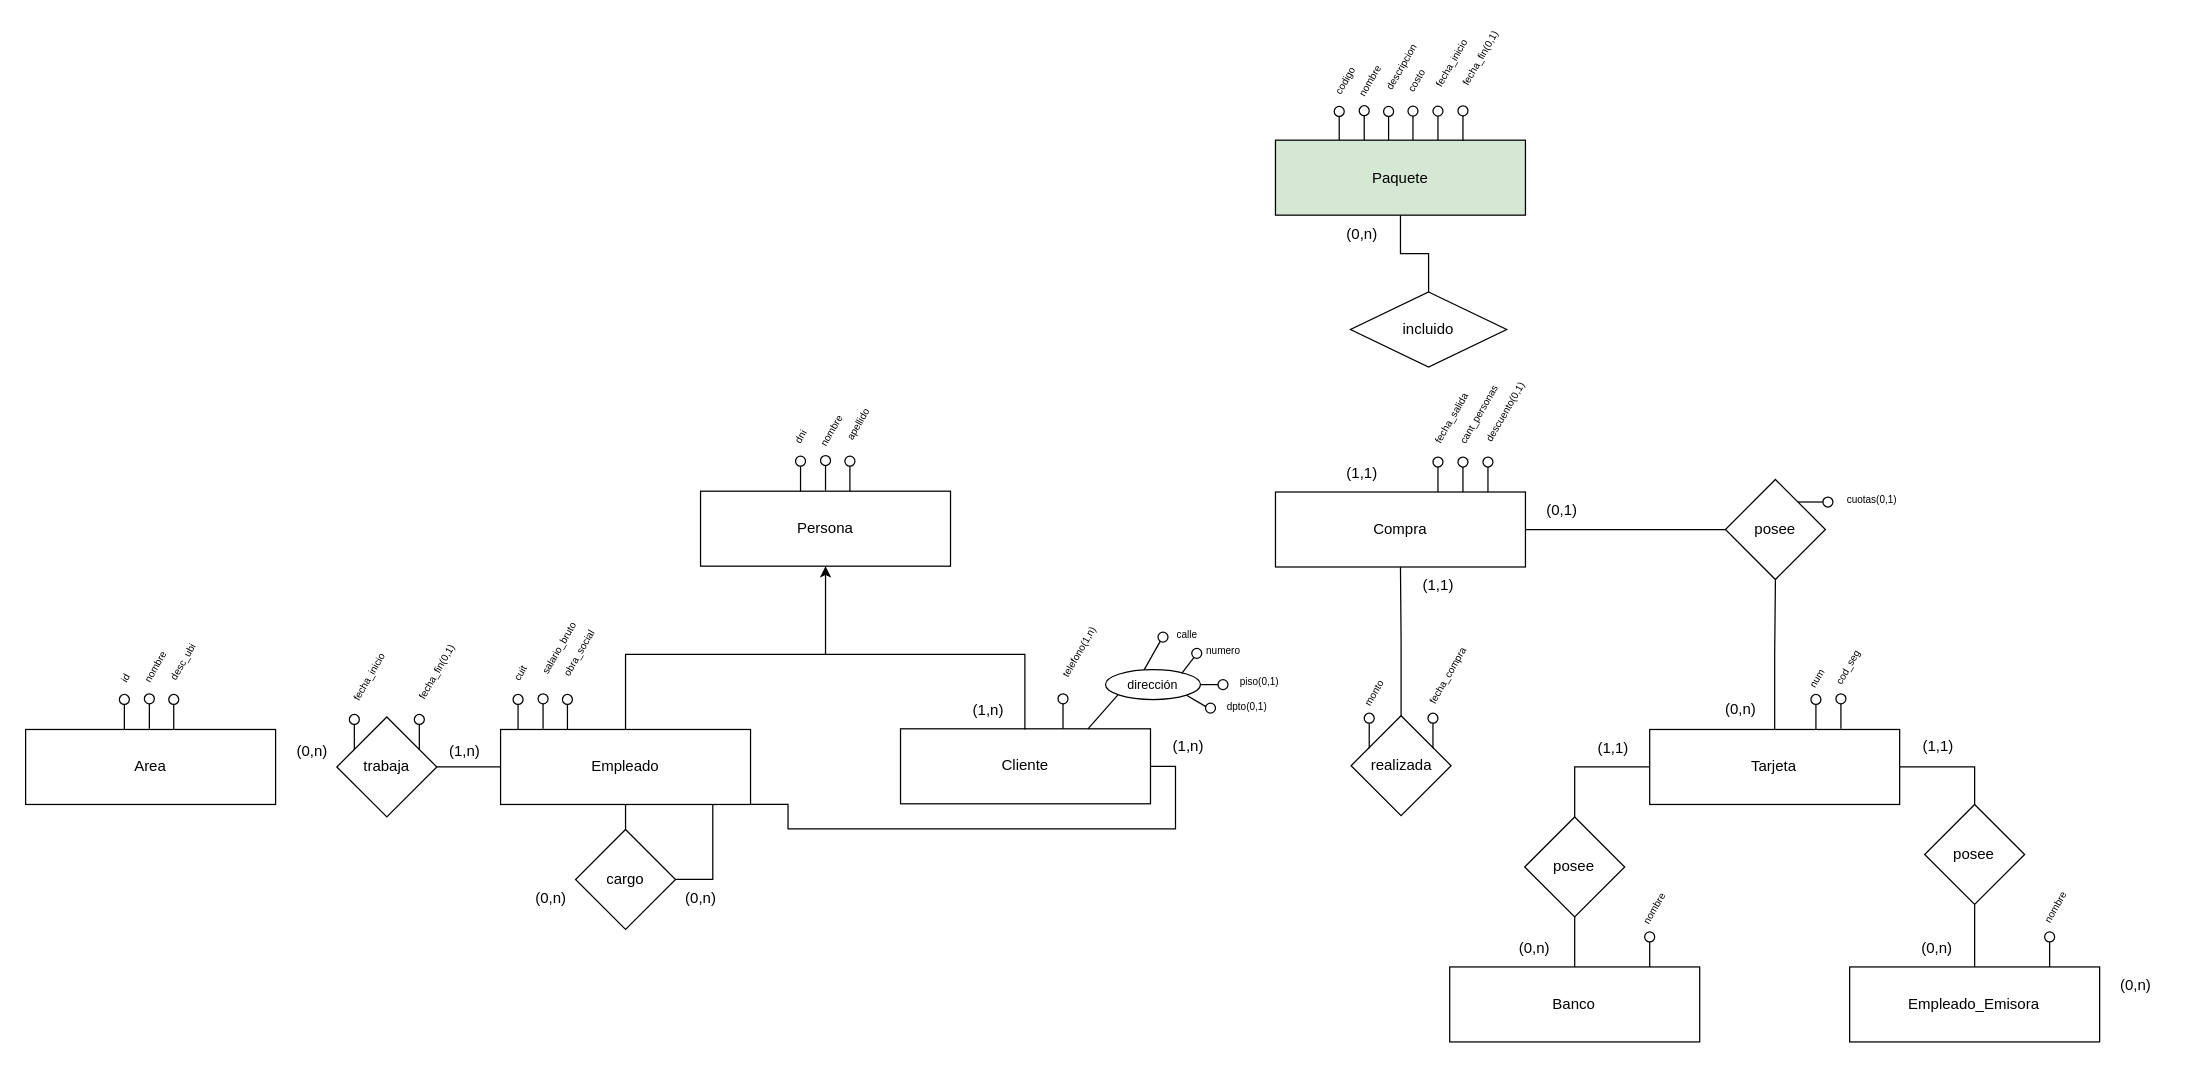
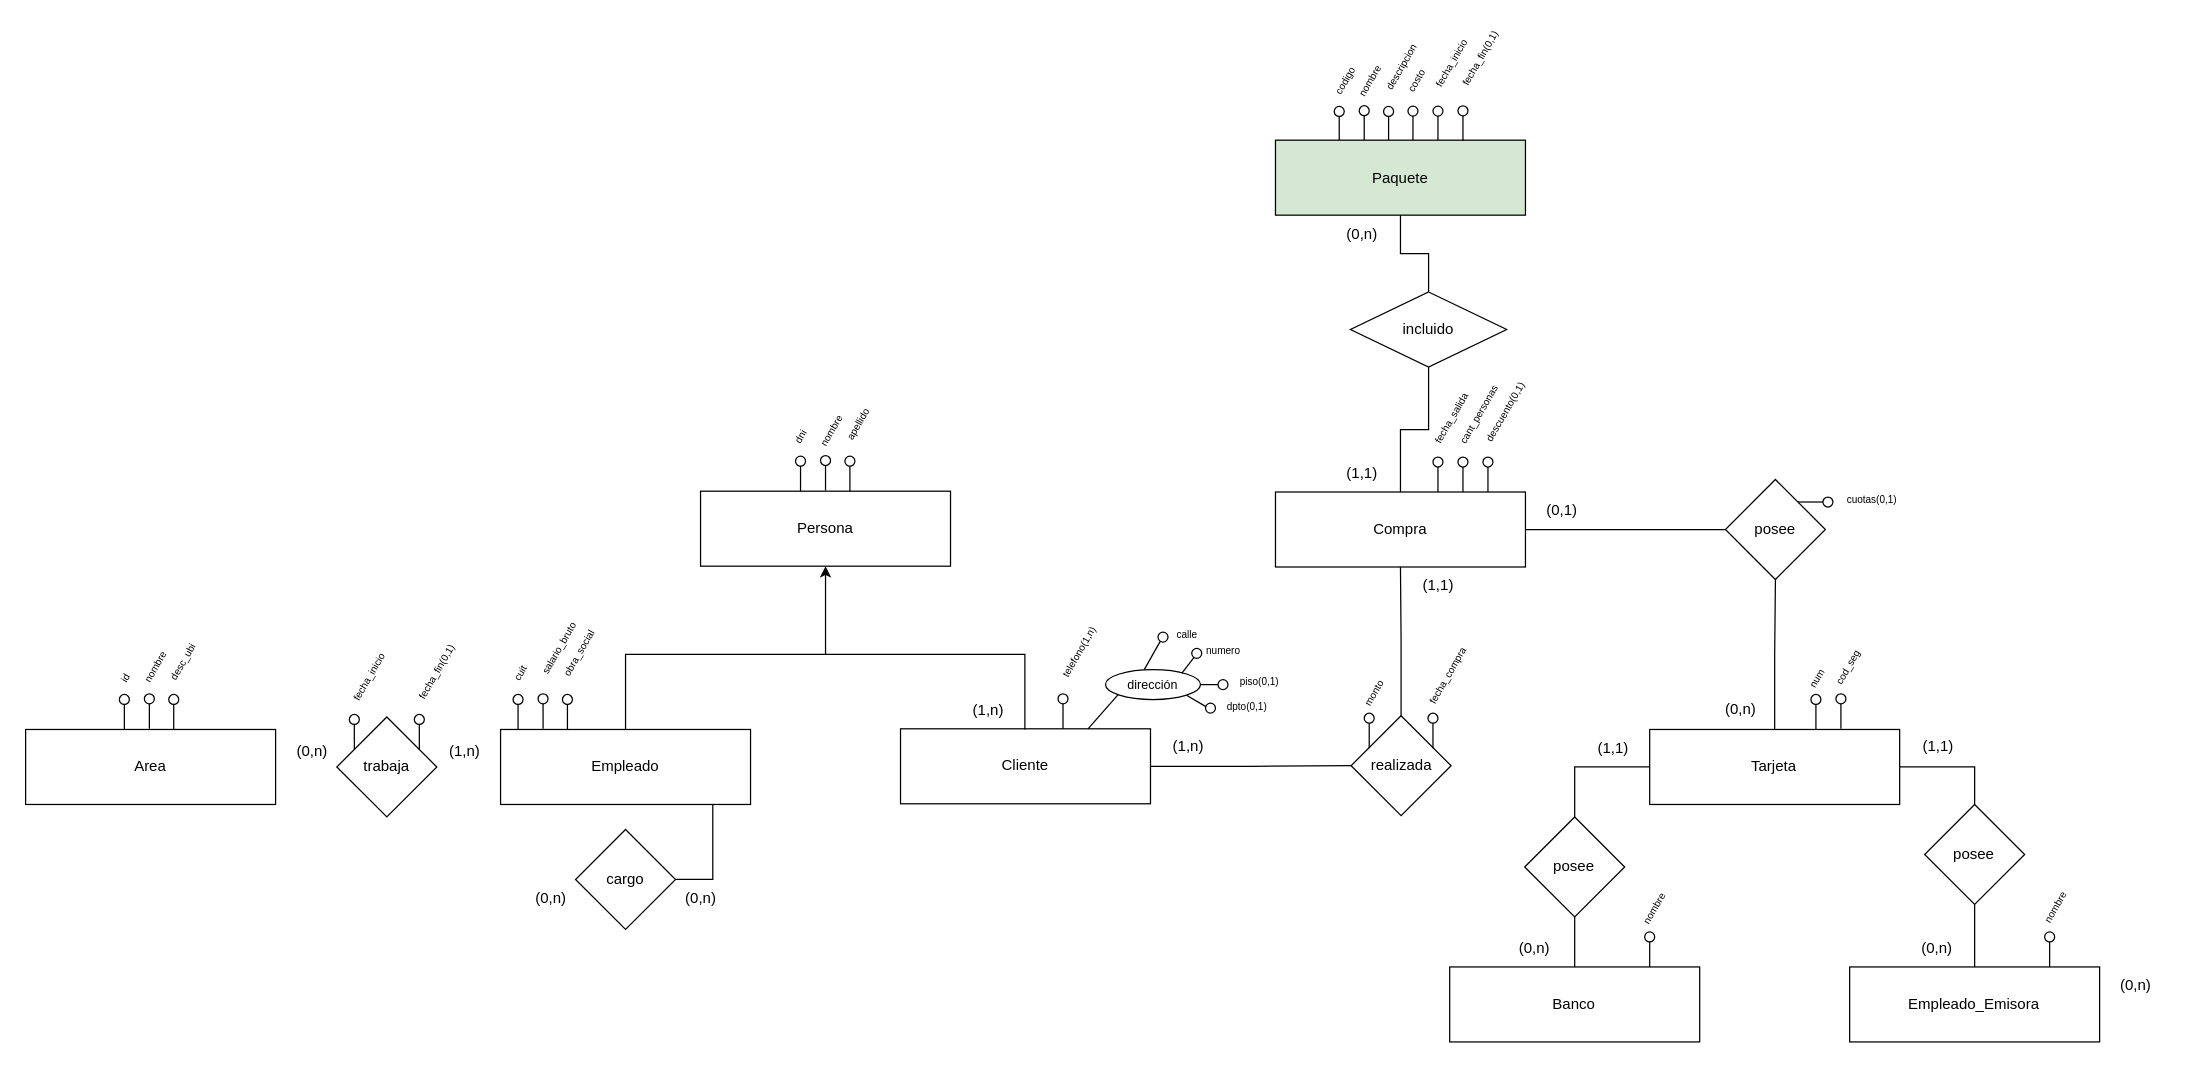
none -> (1415, 429)
(468, 767) -> none
(983, 829) -> (1262, 766)
